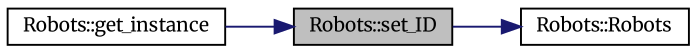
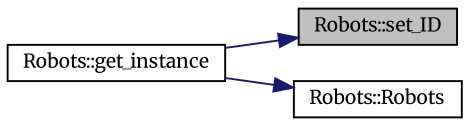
(477, 27) -> (250, 81)
